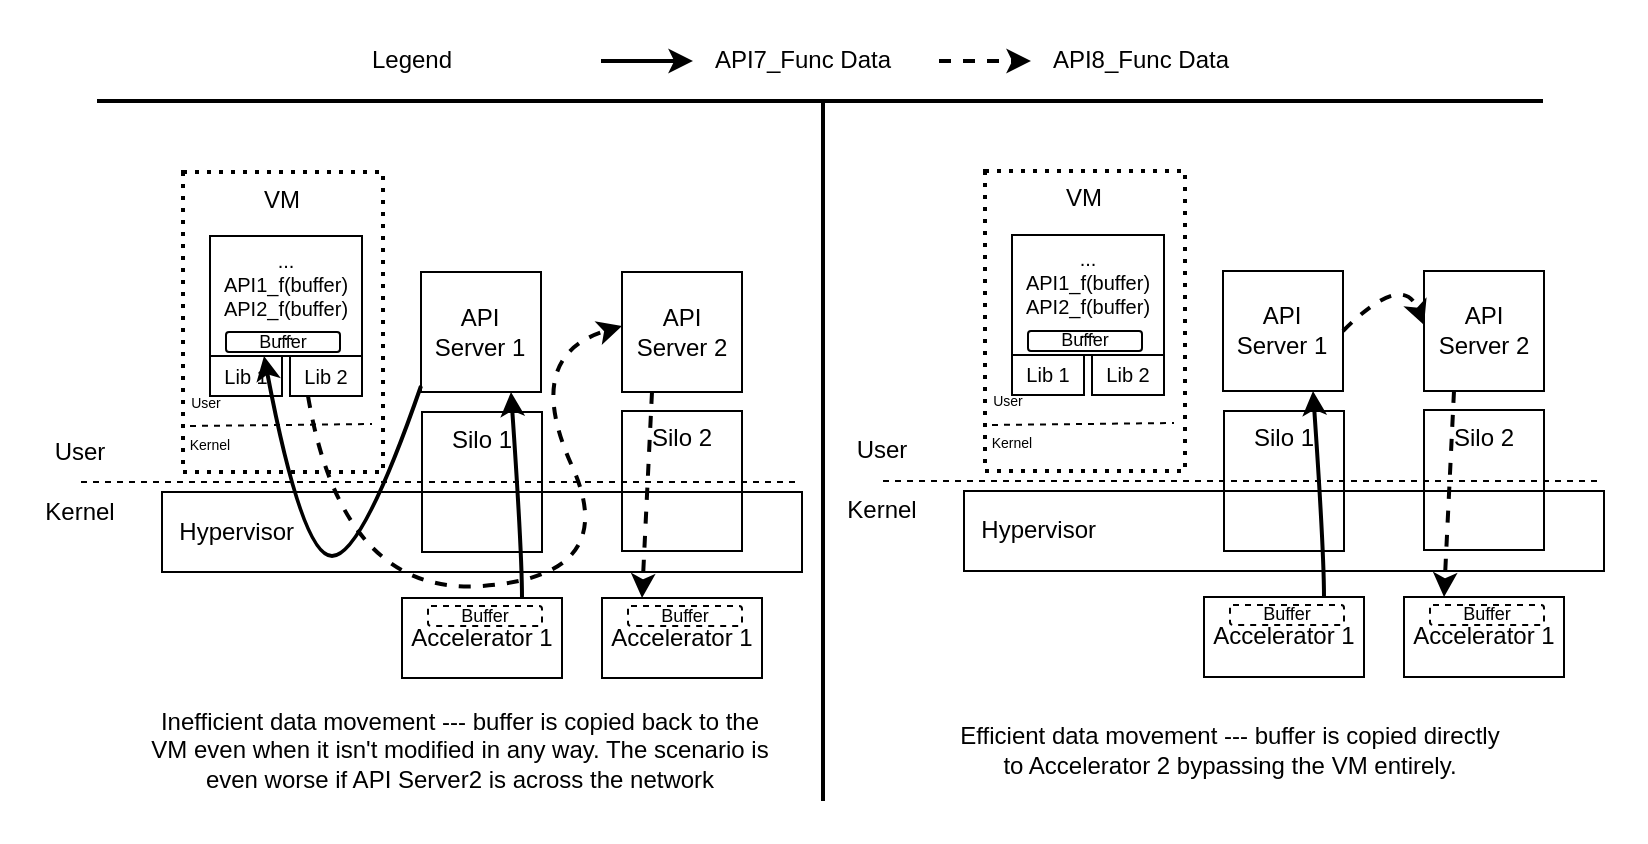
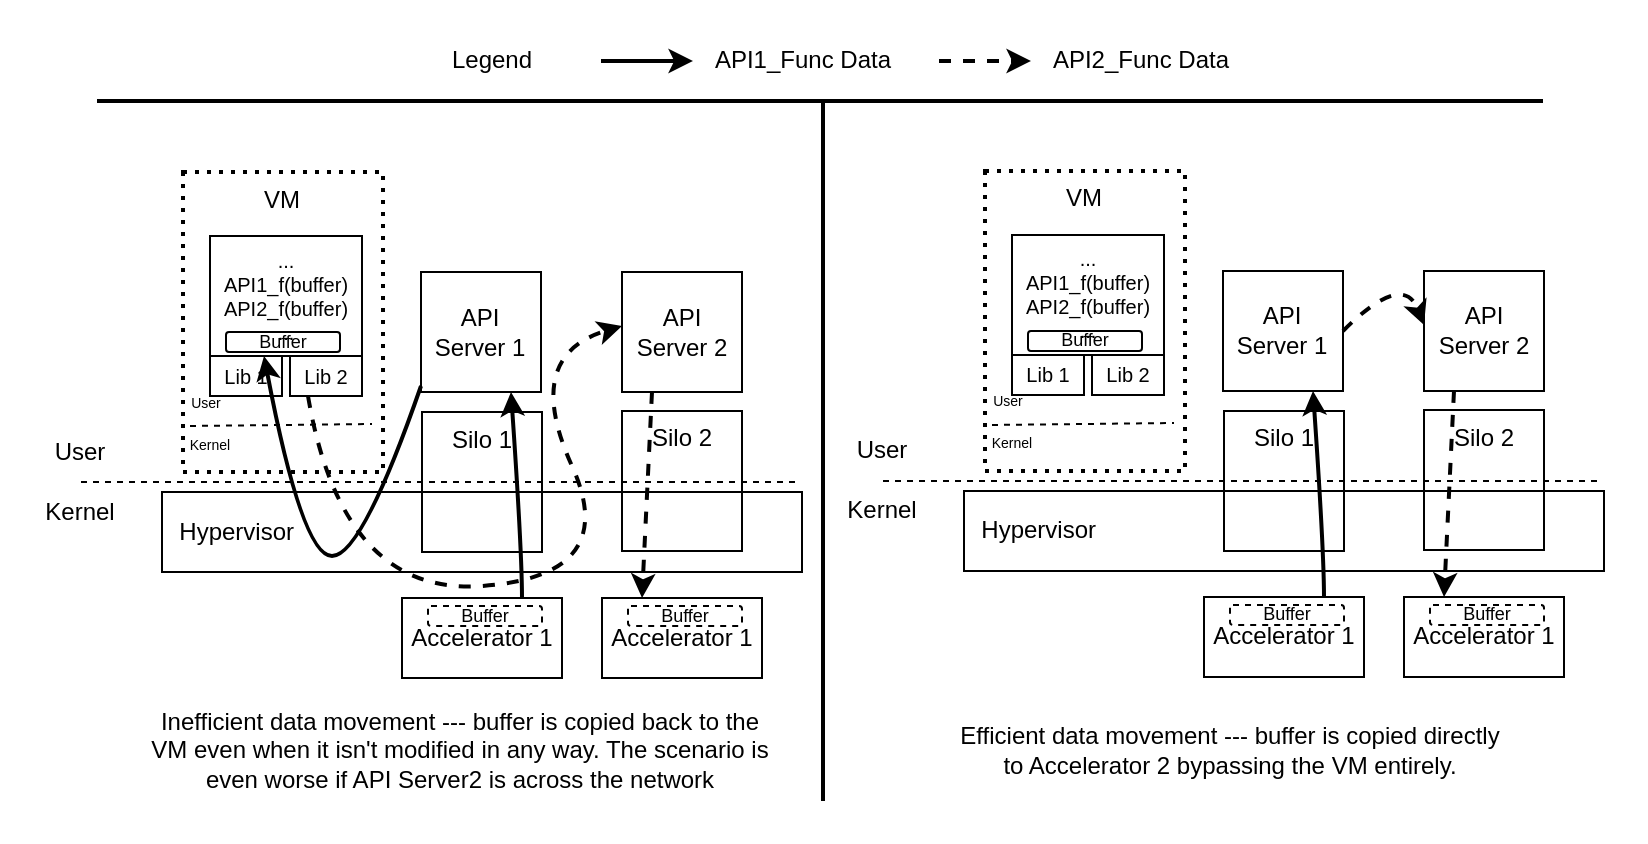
(413, 61) -> (493, 61)
(804, 61) -> (804, 61)
(1142, 61) -> (1142, 61)
